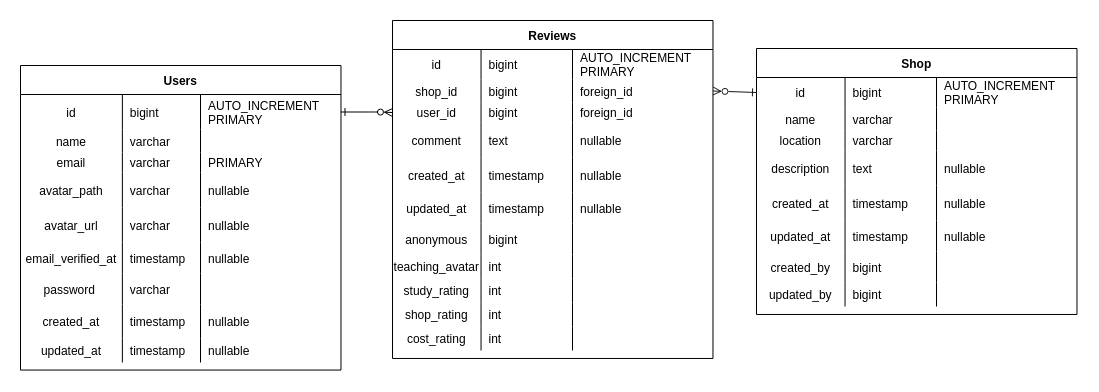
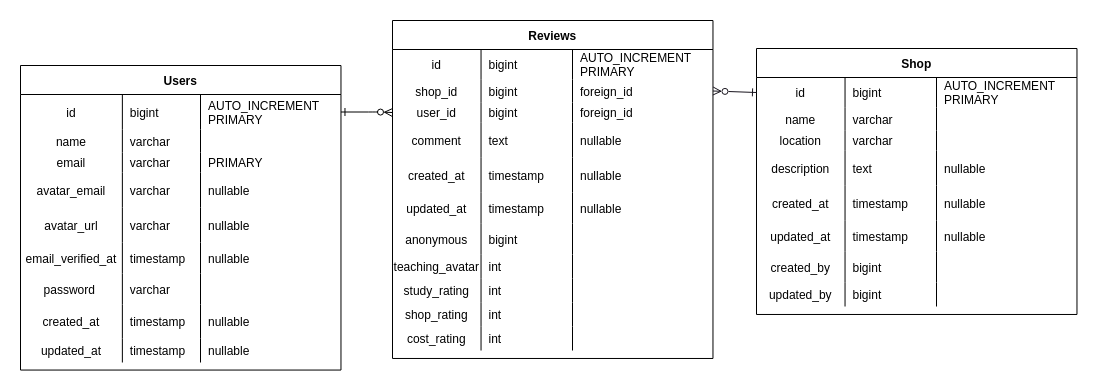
(71, 191) -> (71, 191)
